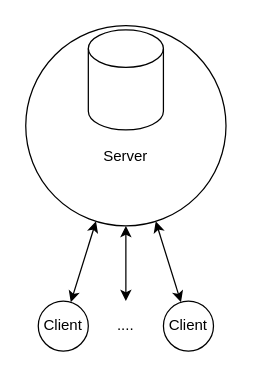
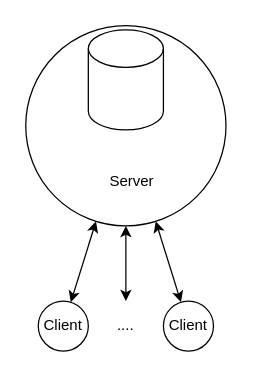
(126, 157) -> (132, 182)
